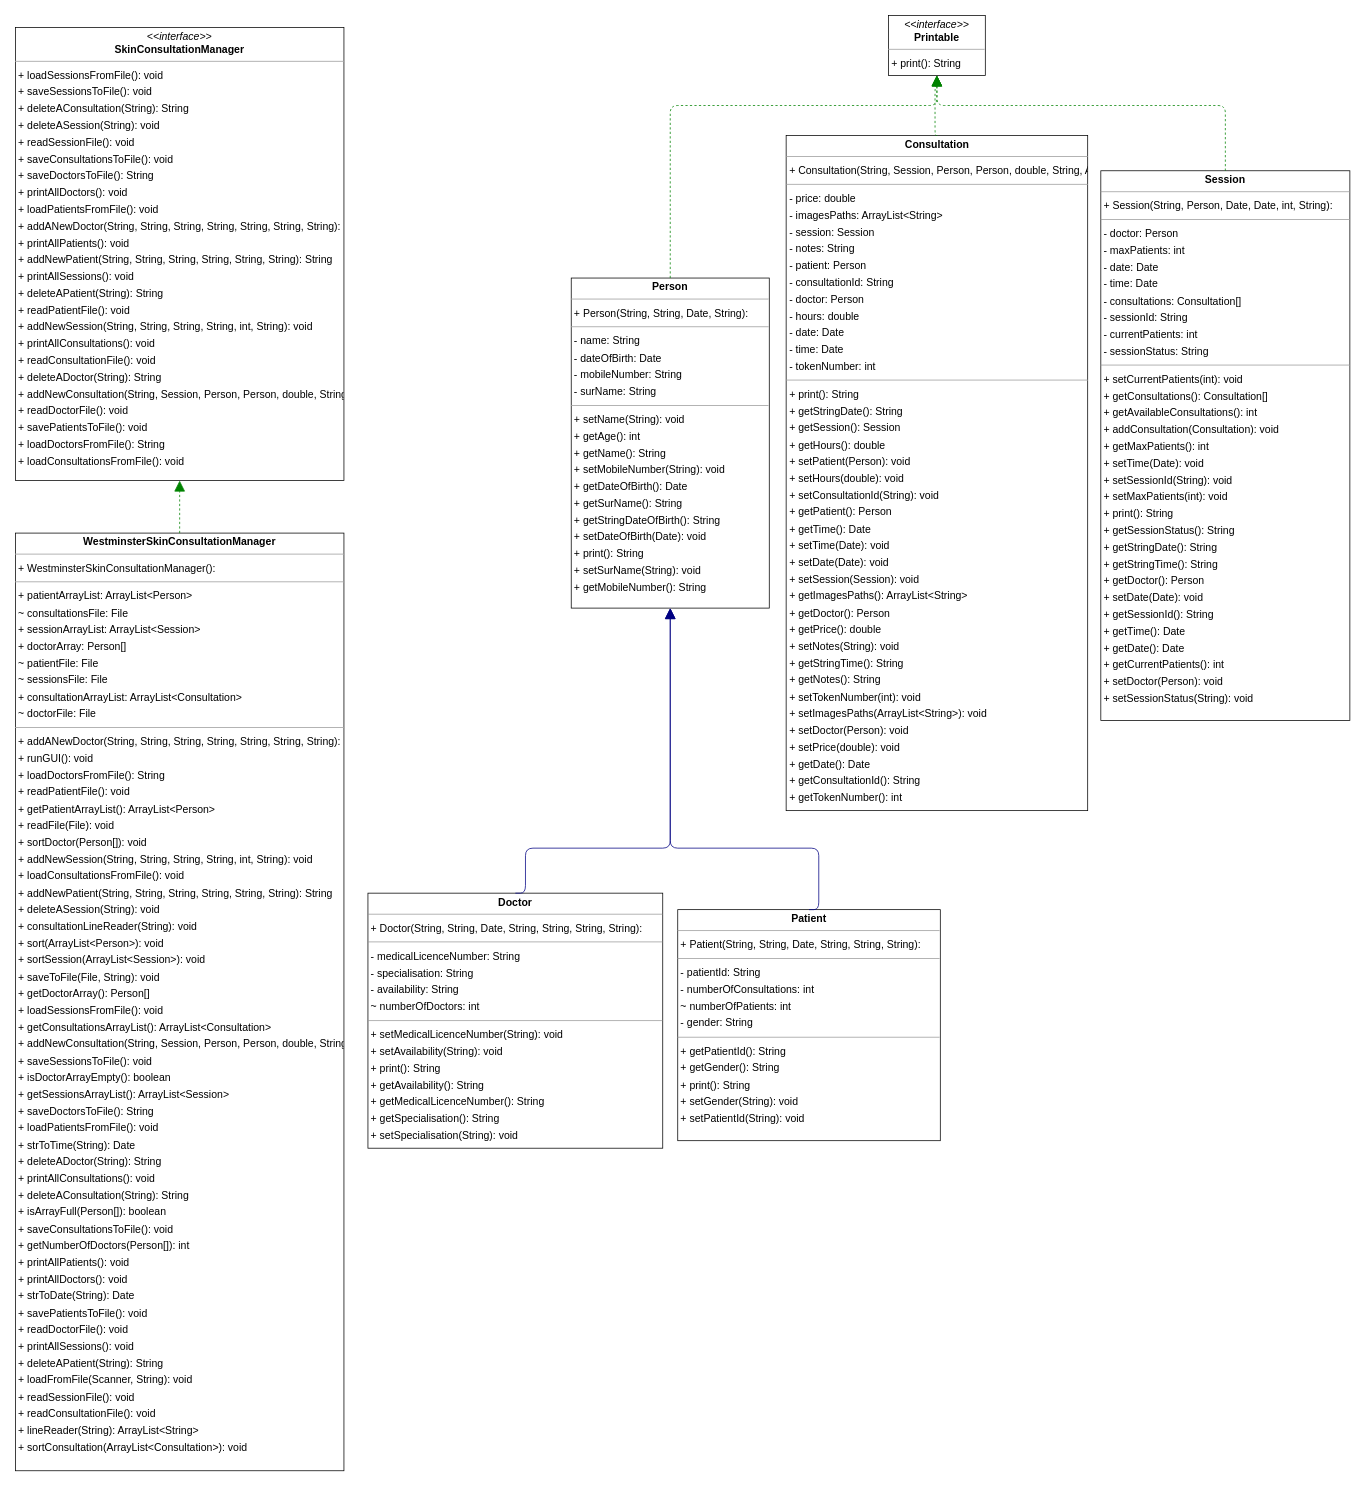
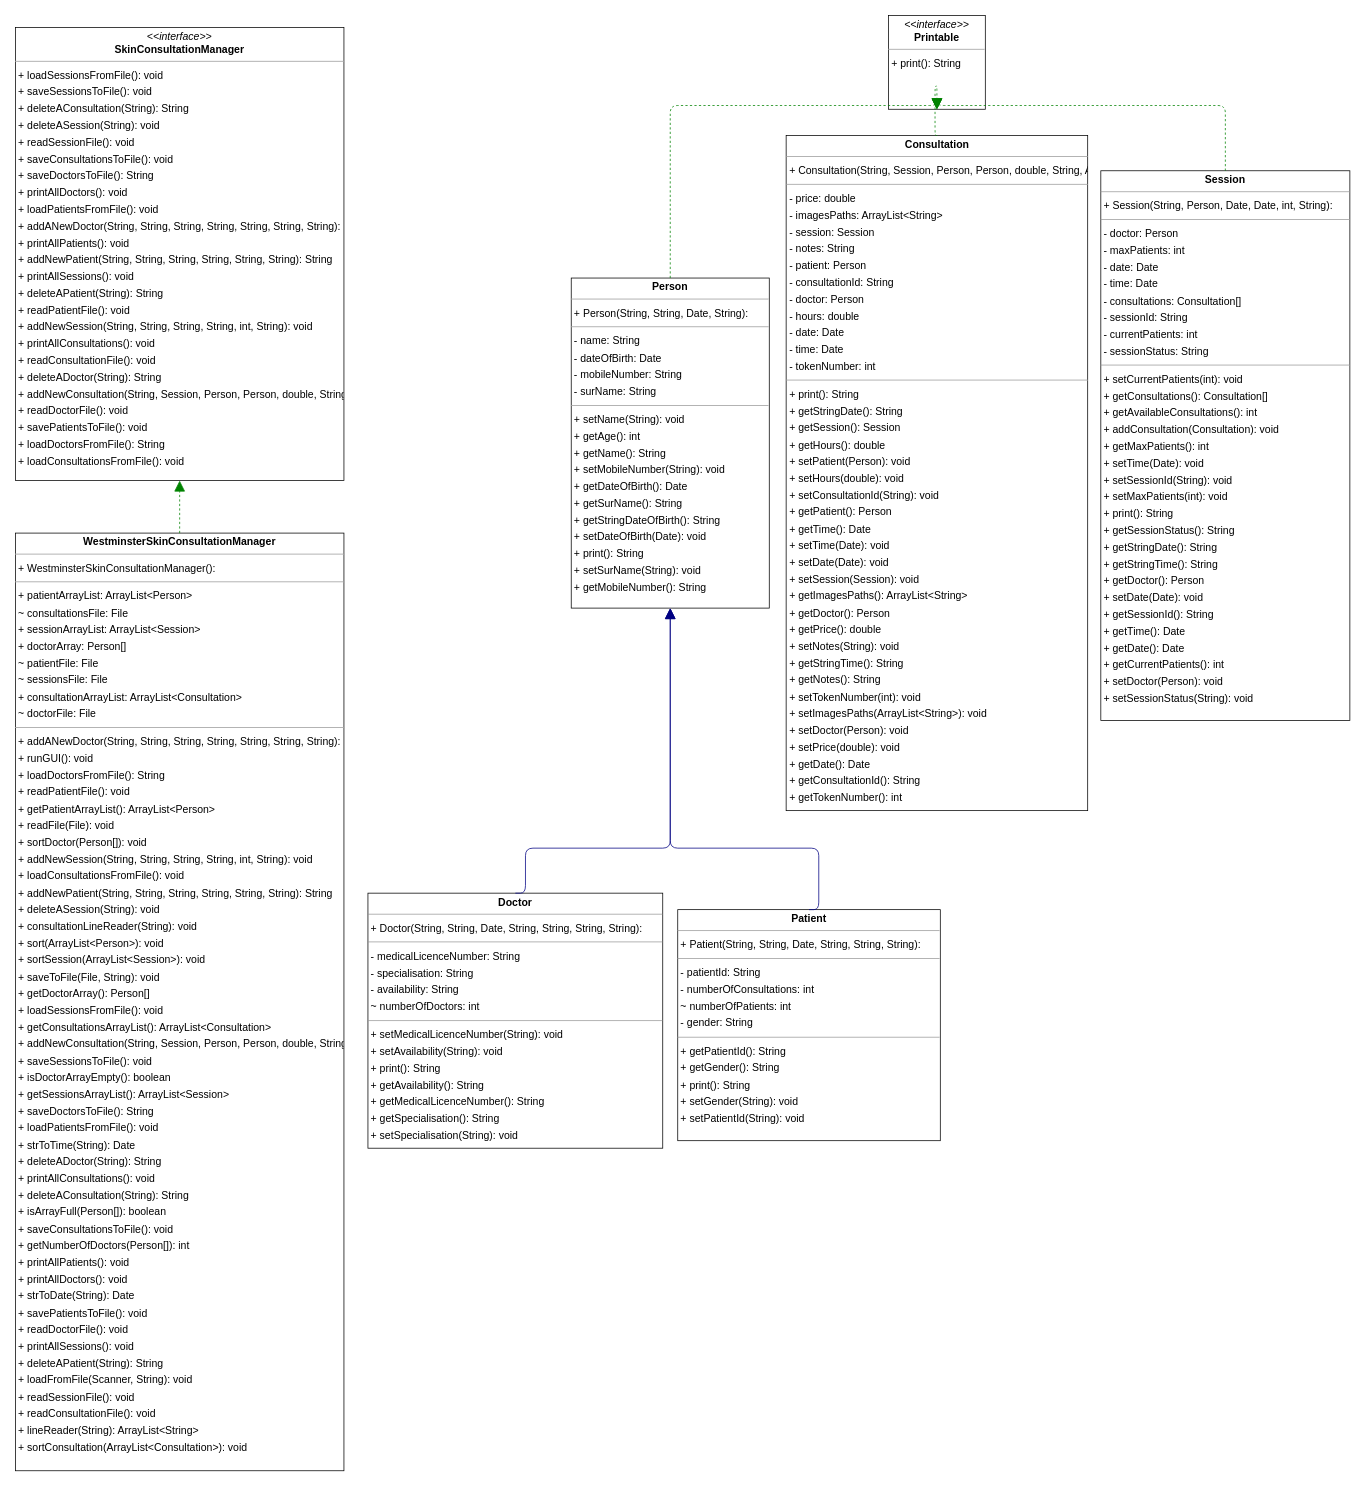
(937, 45) -> (937, 62)
